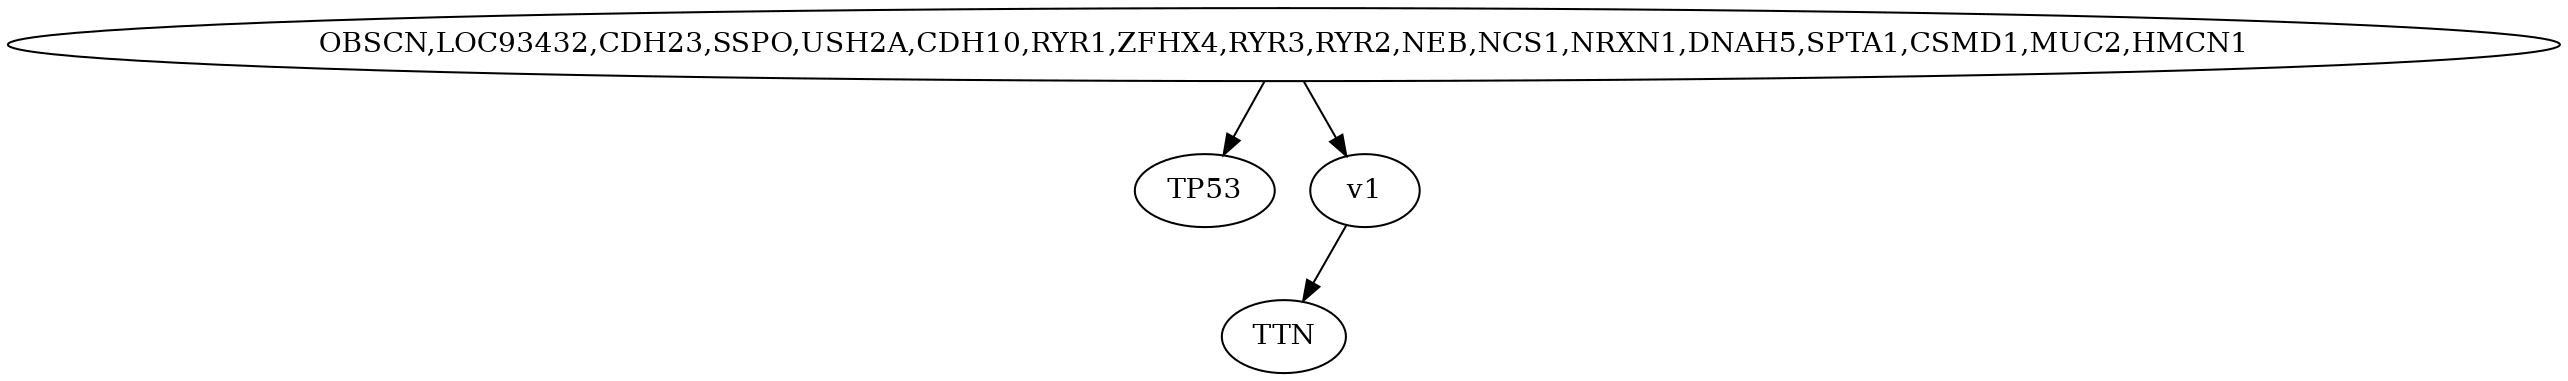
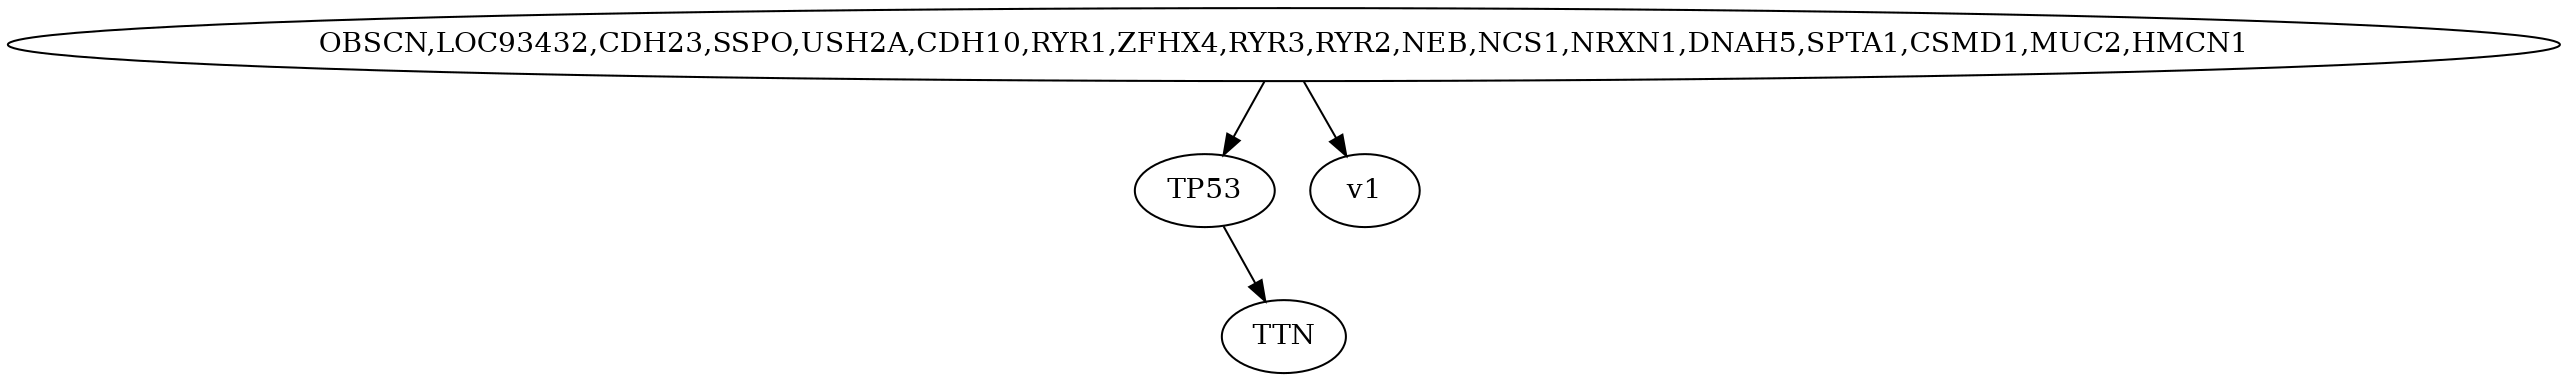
(1330, 254) -> (1239, 255)
